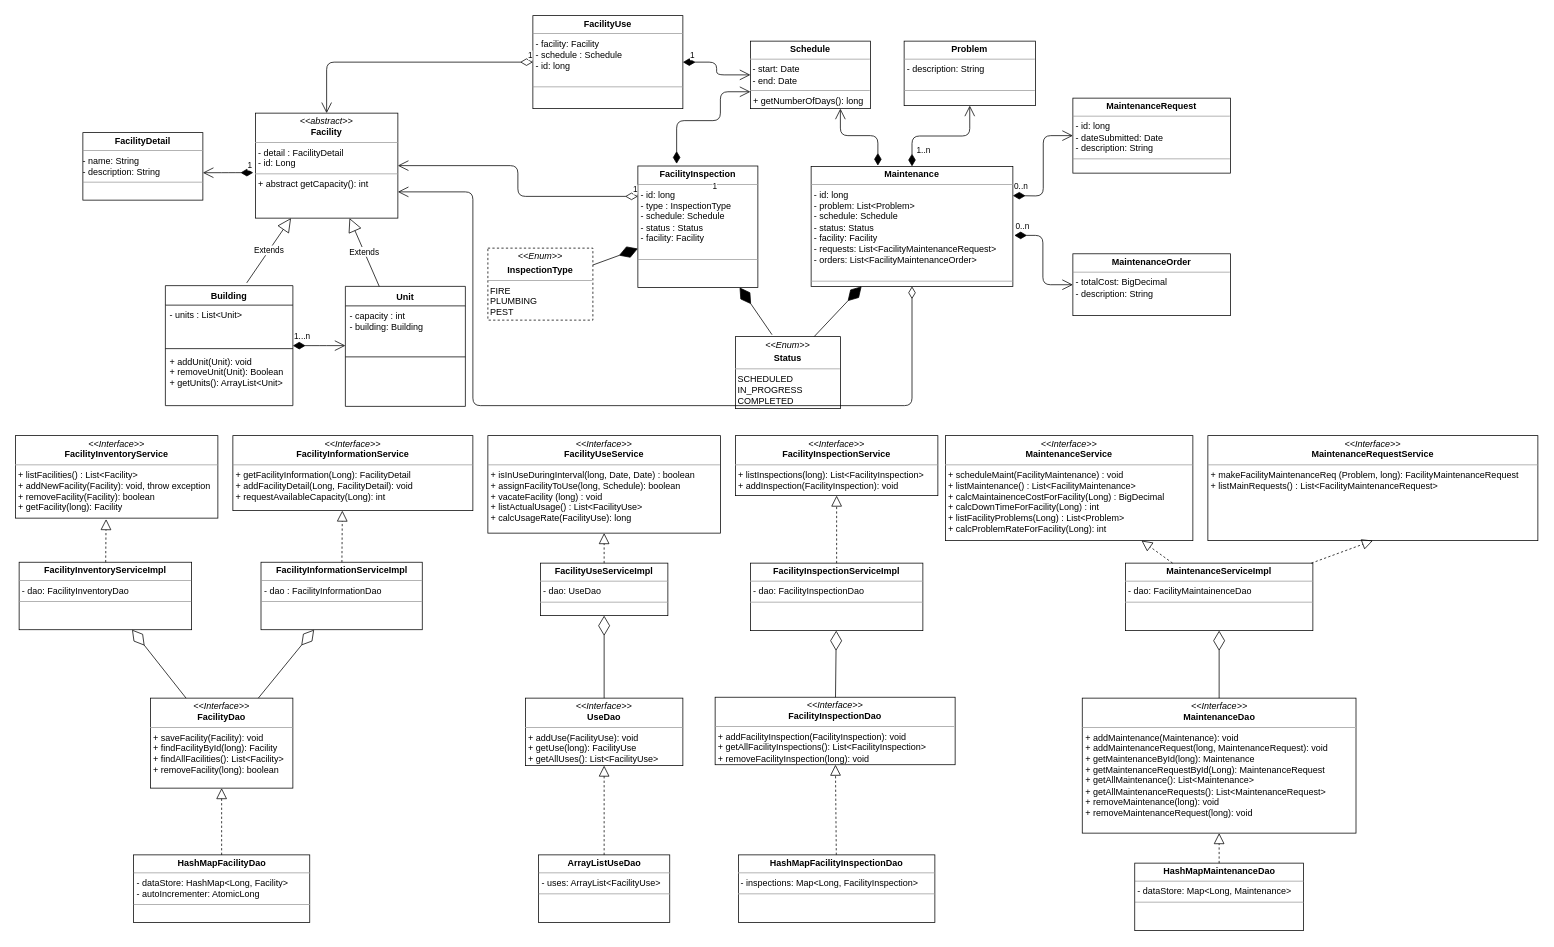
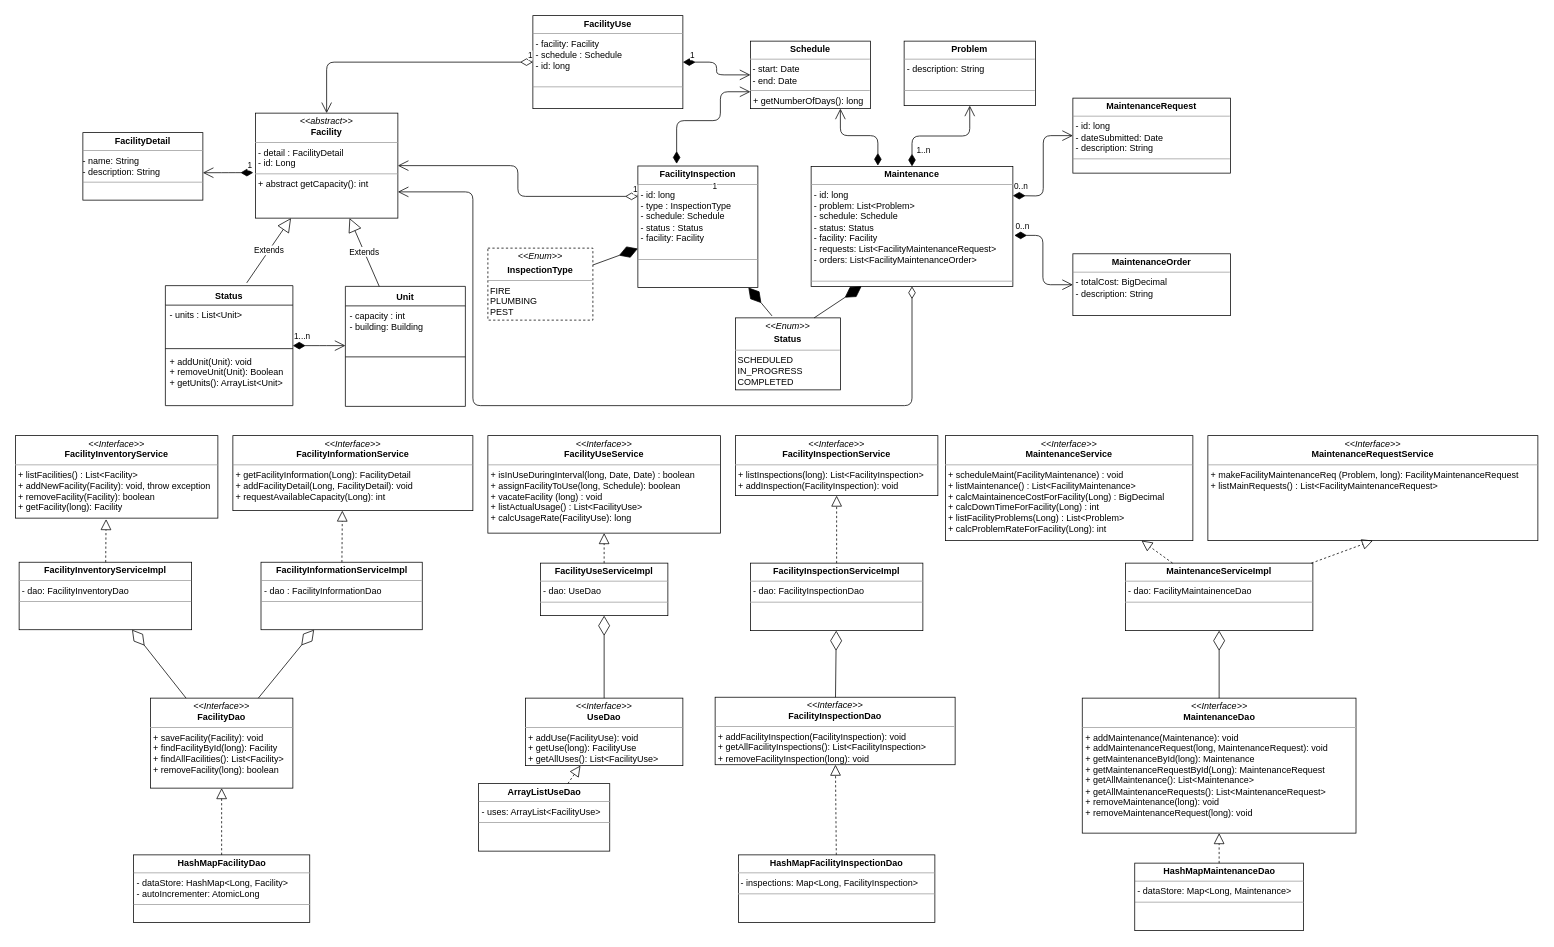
(229, 296) -> (229, 296)
(788, 372) -> (788, 354)
(604, 888) -> (544, 817)
